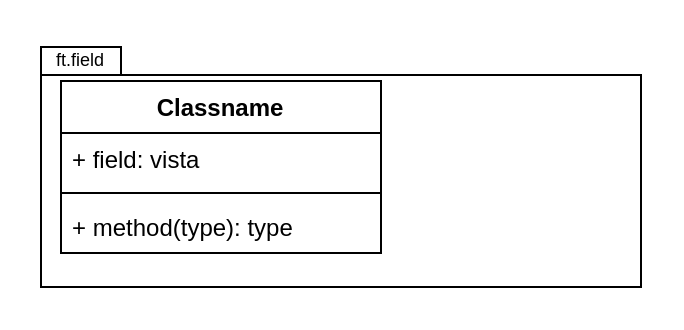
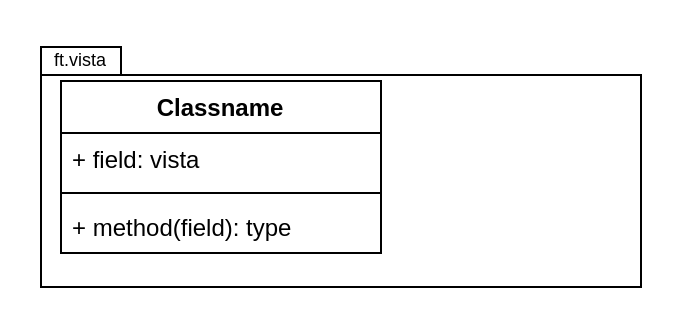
(81, 61) -> (81, 61)
(197, 228) -> (198, 228)
